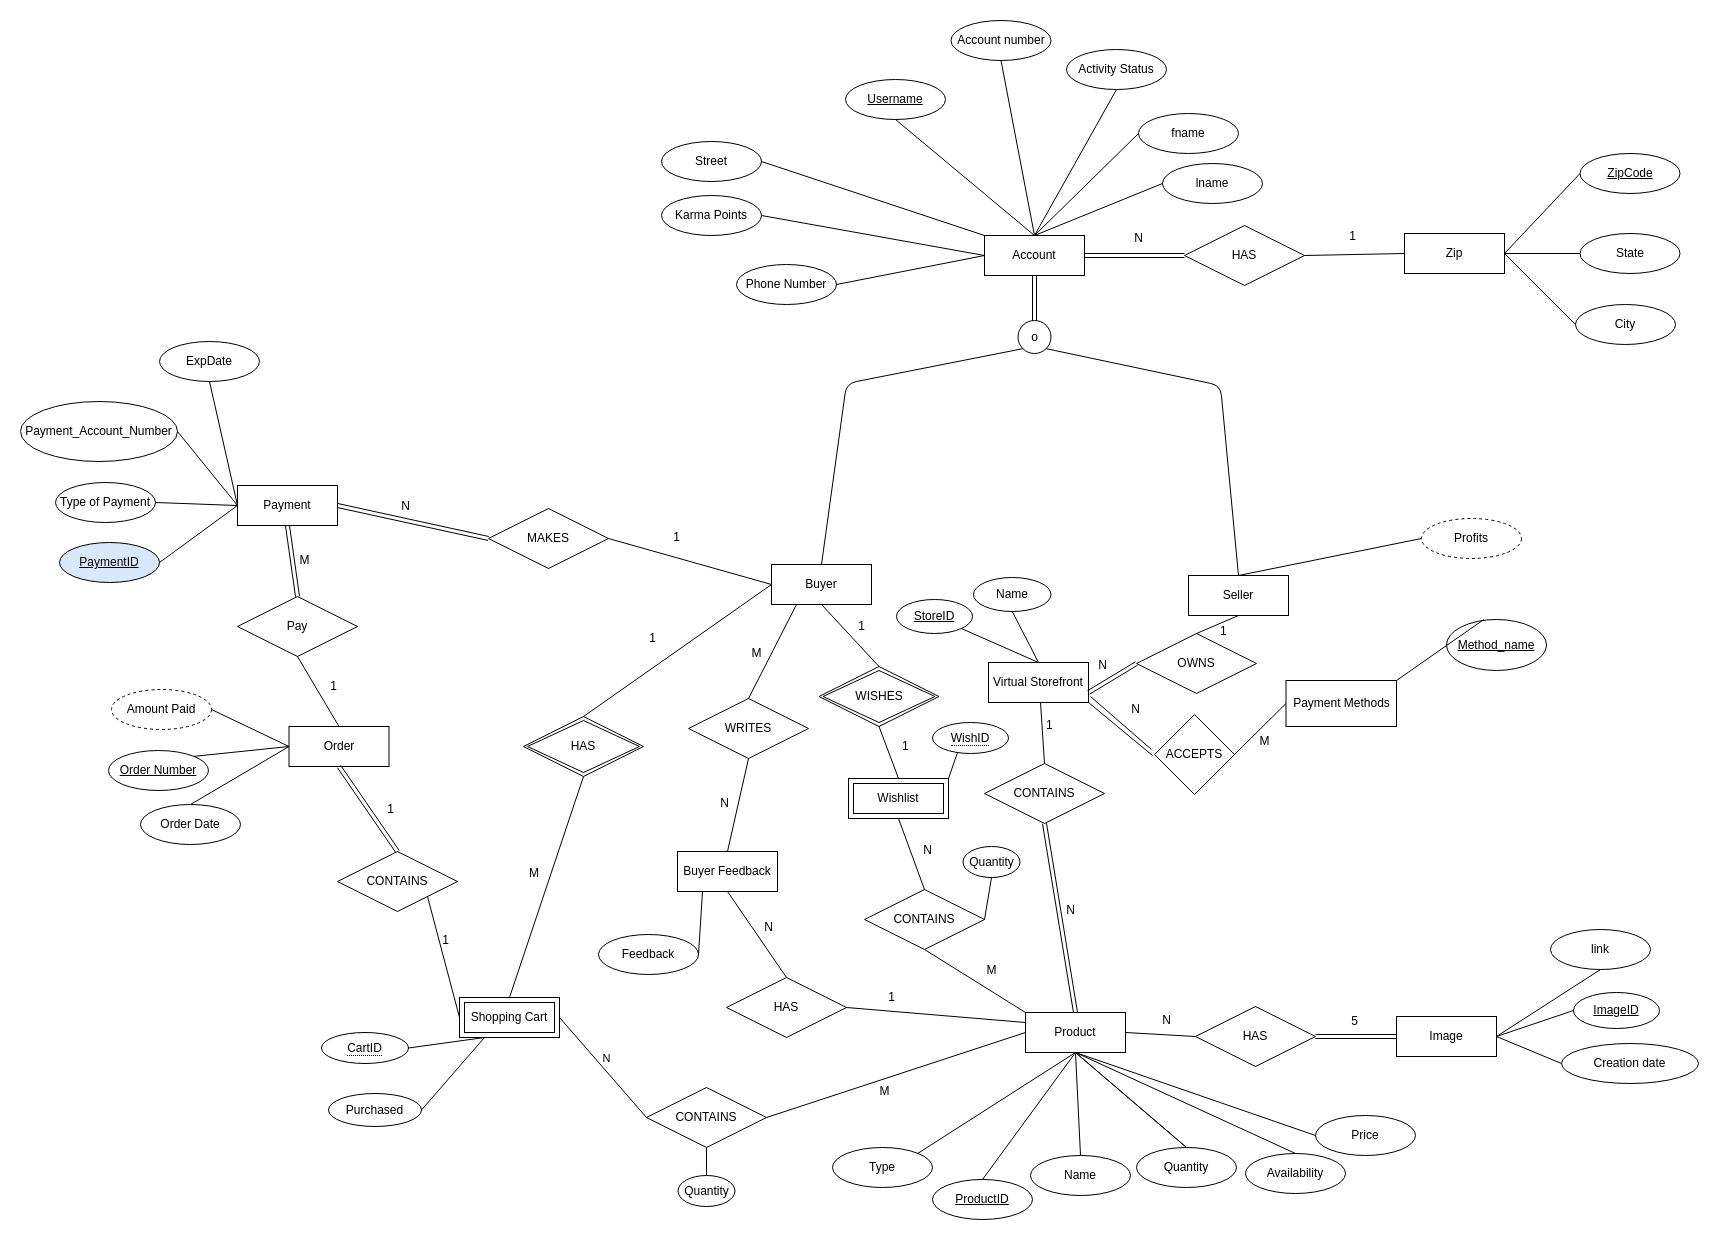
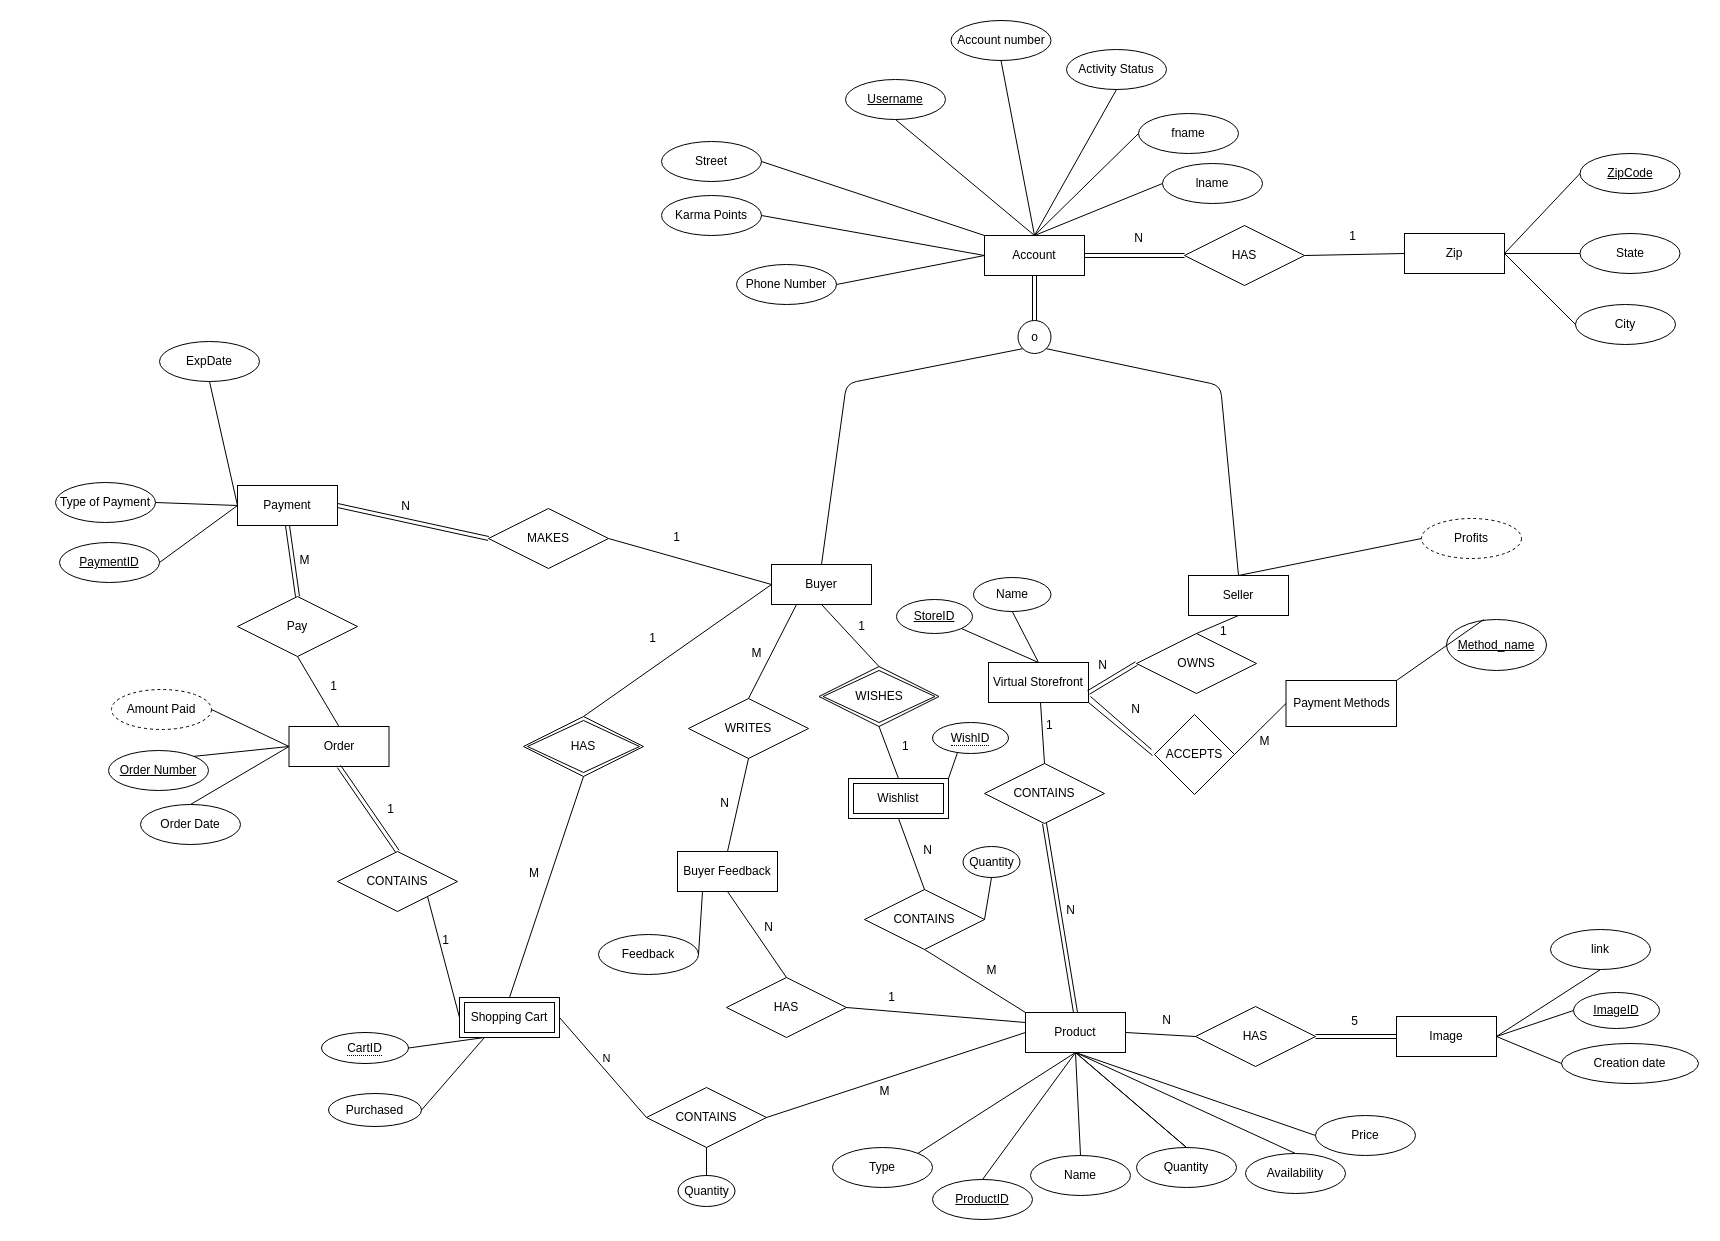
(99, 432) -> none
(206, 467) -> none
(110, 563) -> (110, 563)
